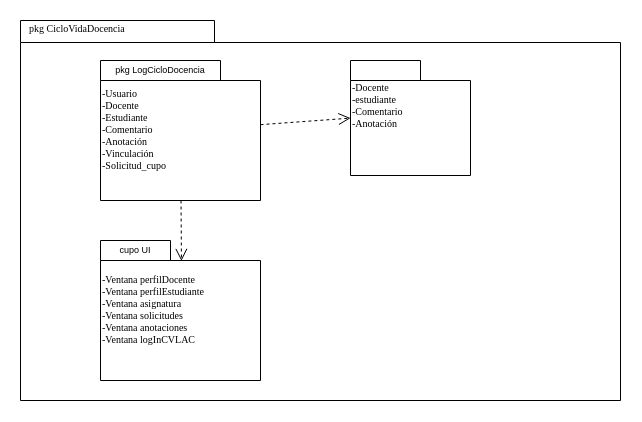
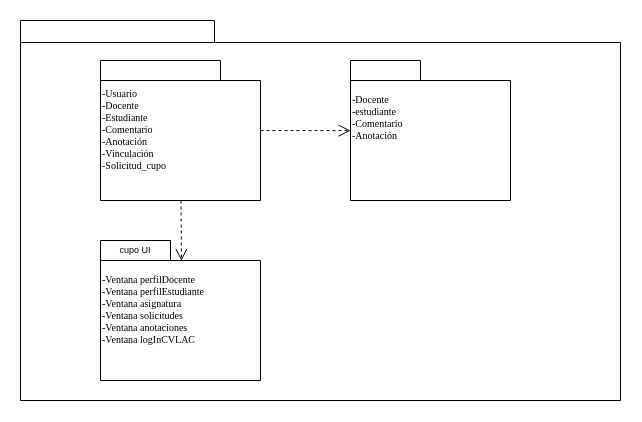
(92, 31) -> none
(161, 71) -> none
(411, 118) -> (431, 131)
